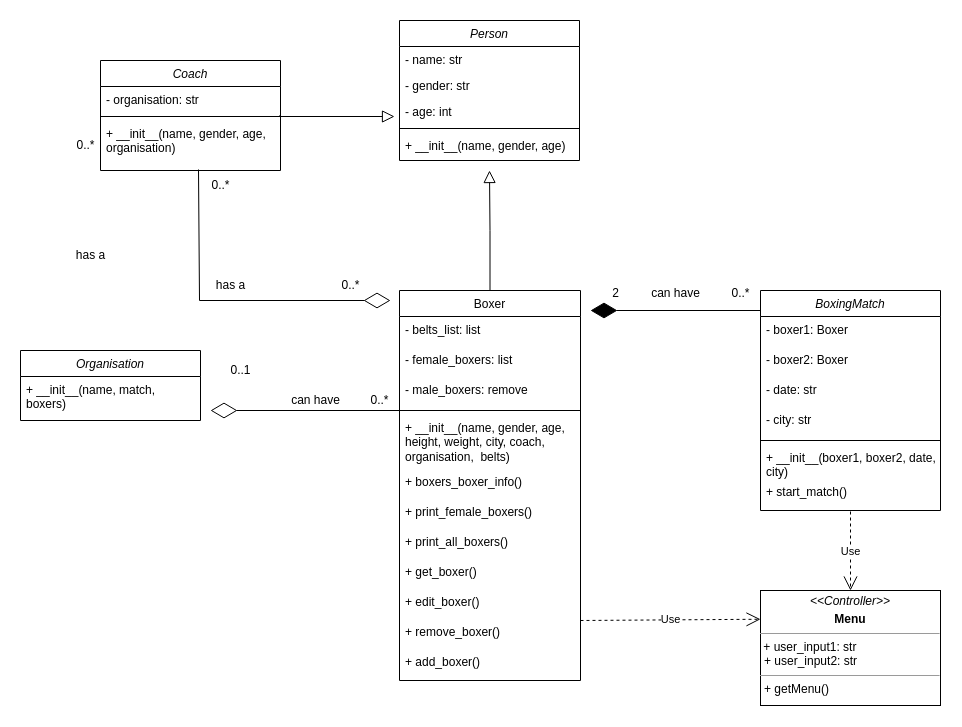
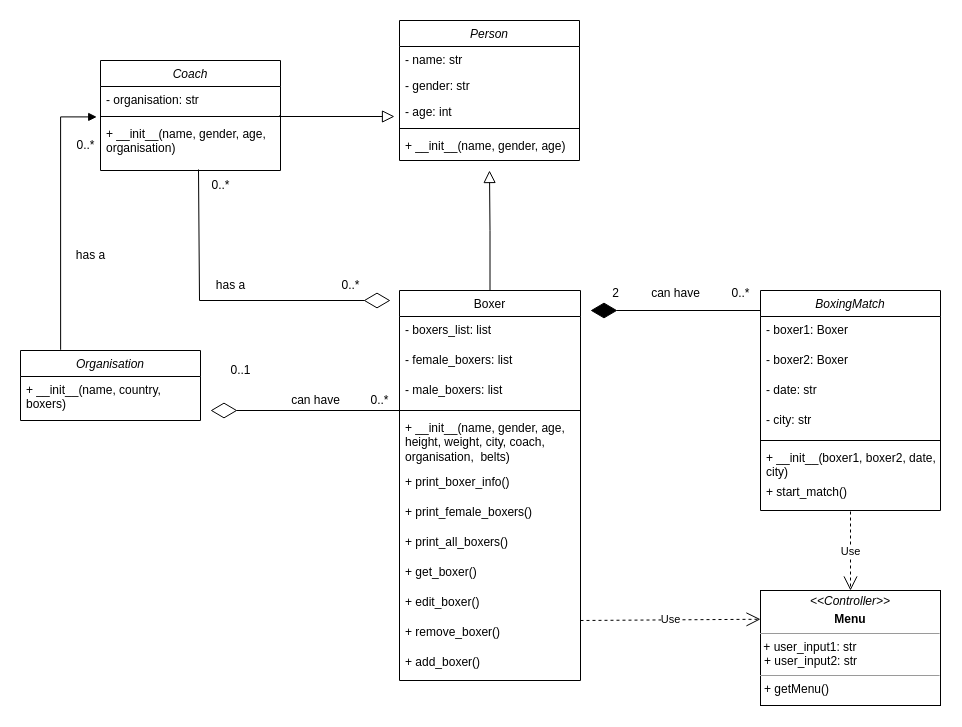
none -> (61, 219)
(453, 330) -> (458, 330)
(469, 390) -> (459, 390)
(112, 398) -> (112, 398)
(472, 482) -> (468, 482)
